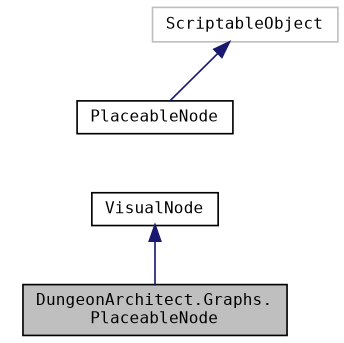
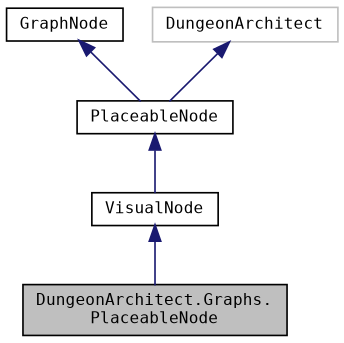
none -> (65, 25)
(245, 25) -> (245, 25)
none -> (155, 172)
